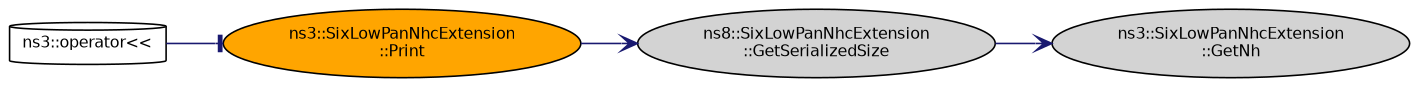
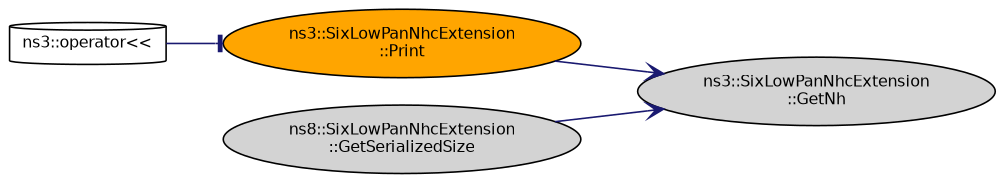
(601, 43) -> (601, 67)
